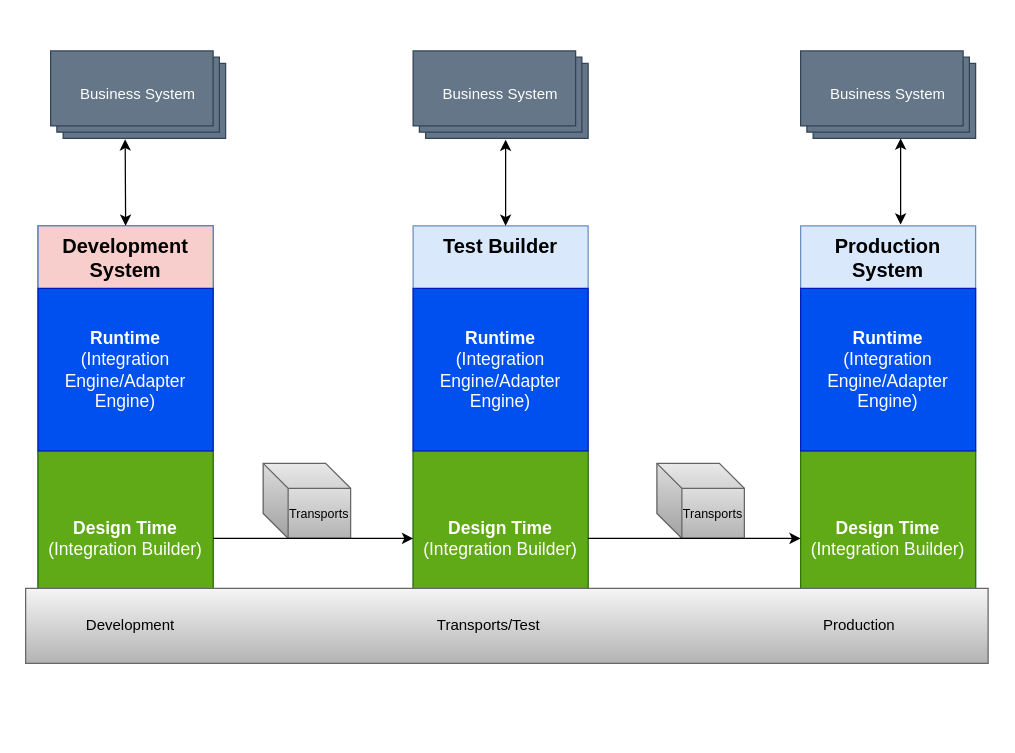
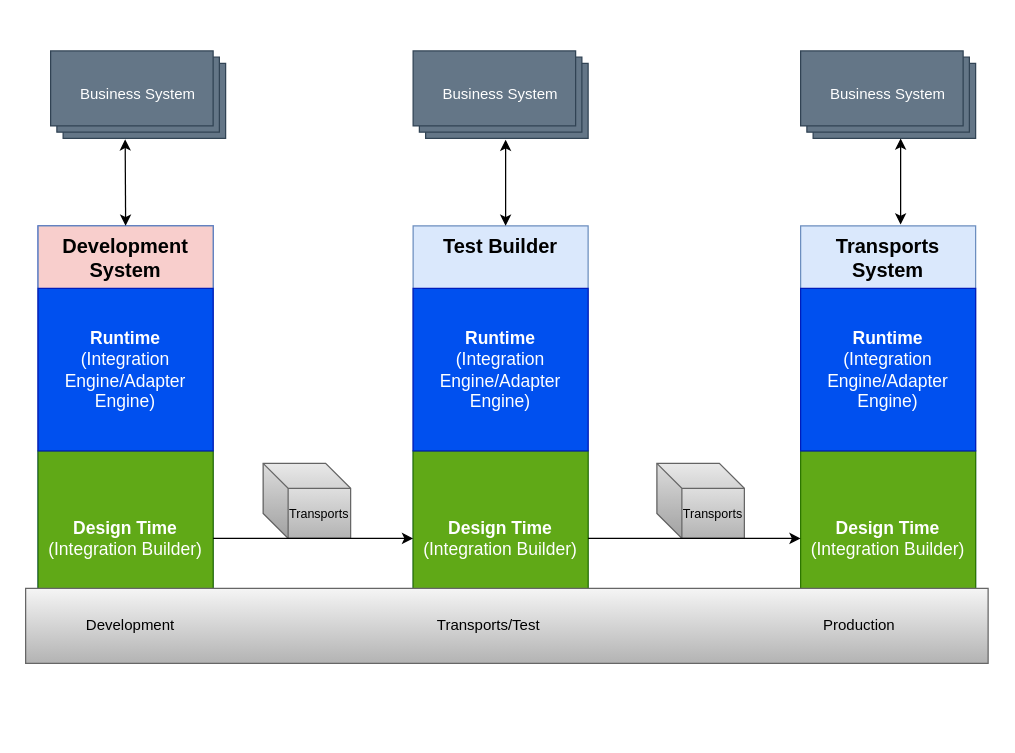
(888, 245) -> (888, 245)
